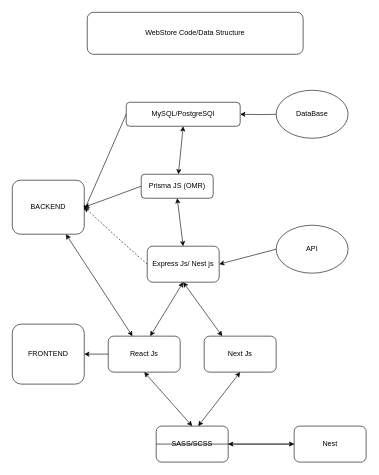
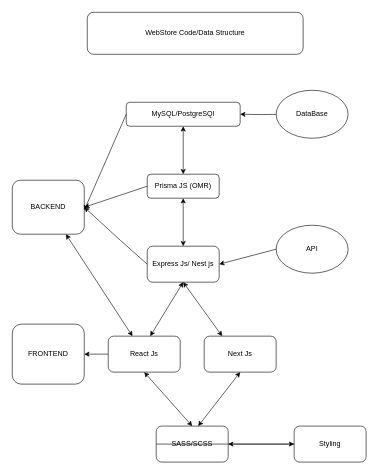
(177, 186) -> (183, 186)
(118, 238) -> (118, 238)
(330, 444) -> (330, 444)
